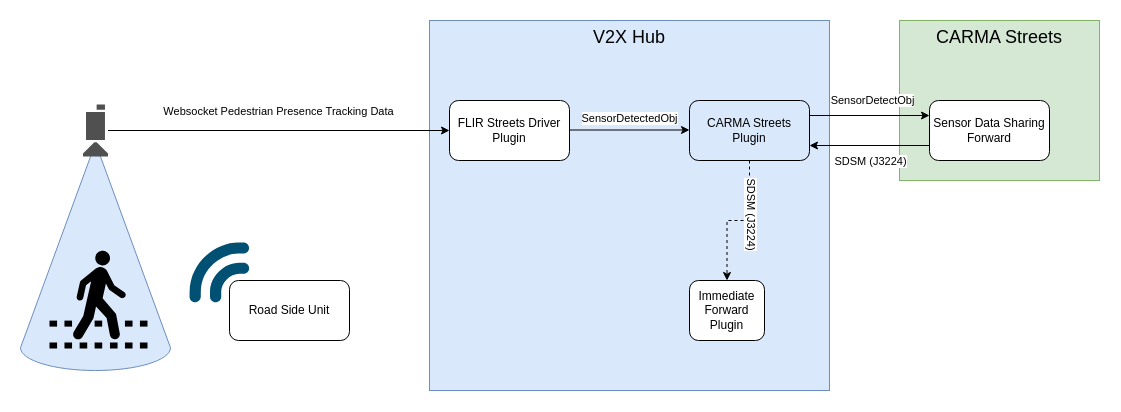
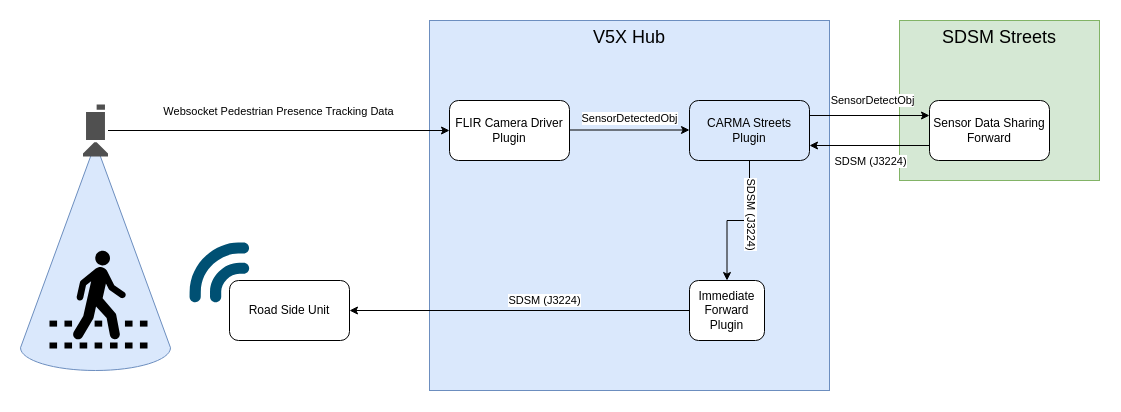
(630, 35) -> (630, 35)
(1000, 35) -> (1000, 35)
(510, 131) -> (510, 131)
(750, 170) -> (750, 170)
none -> (523, 311)
